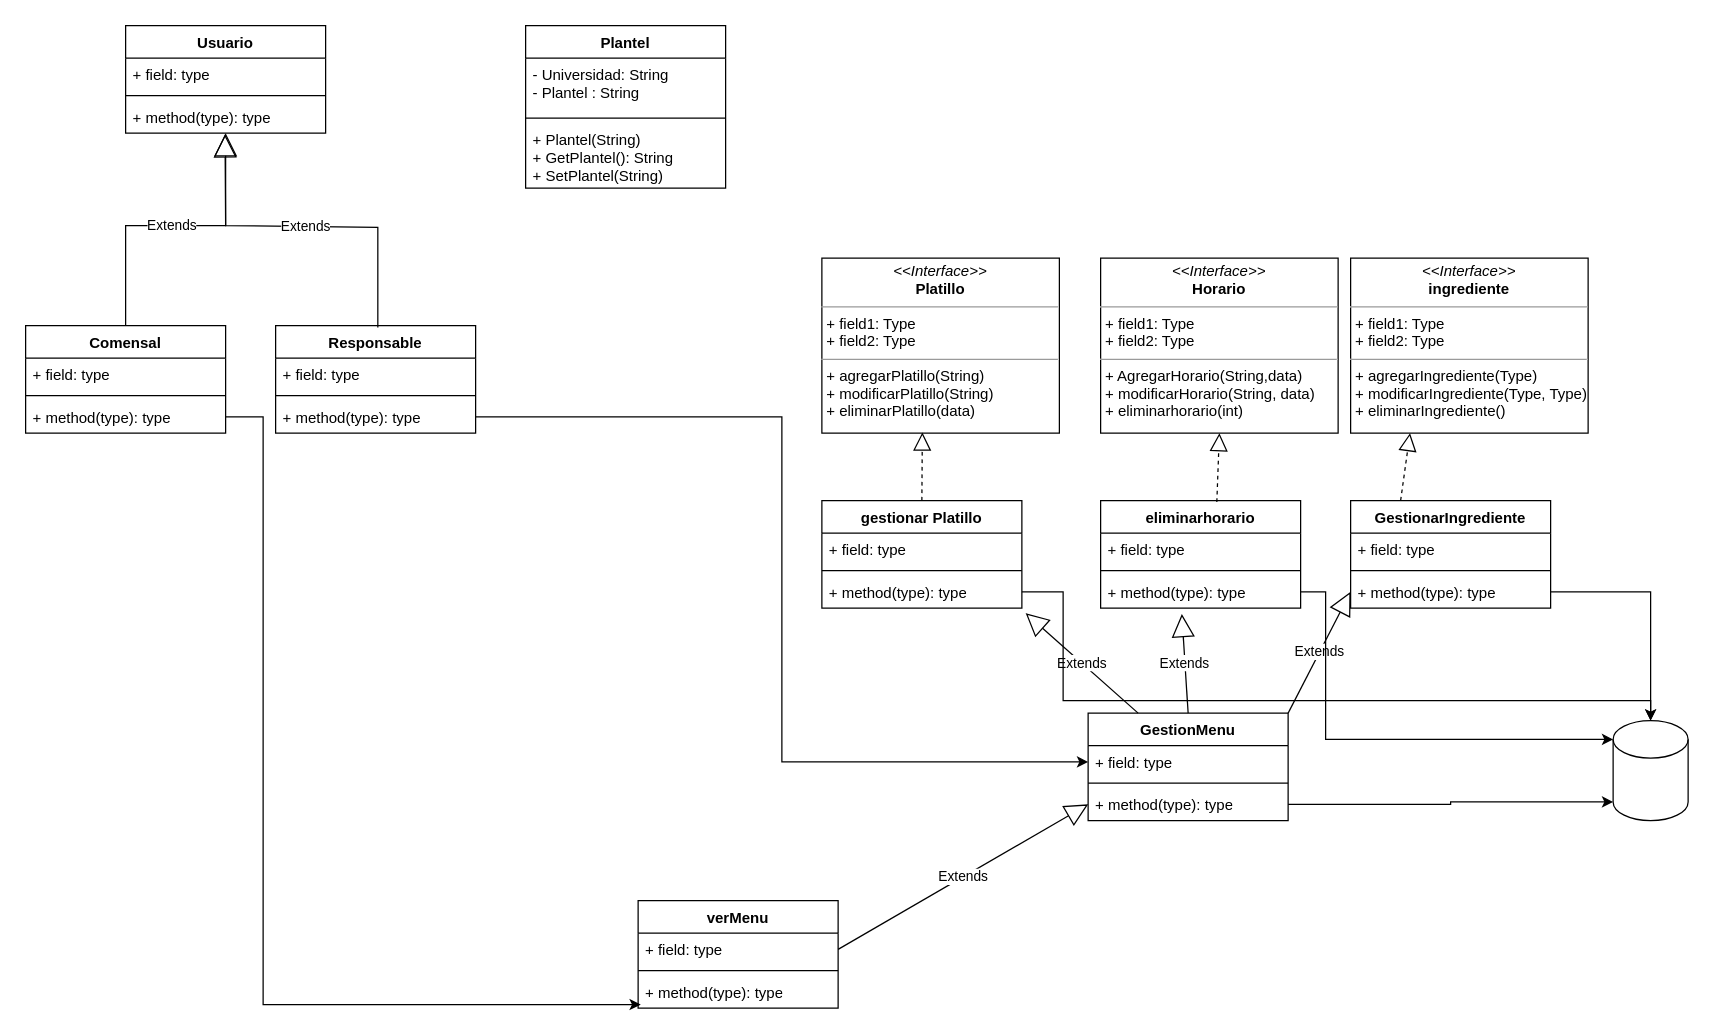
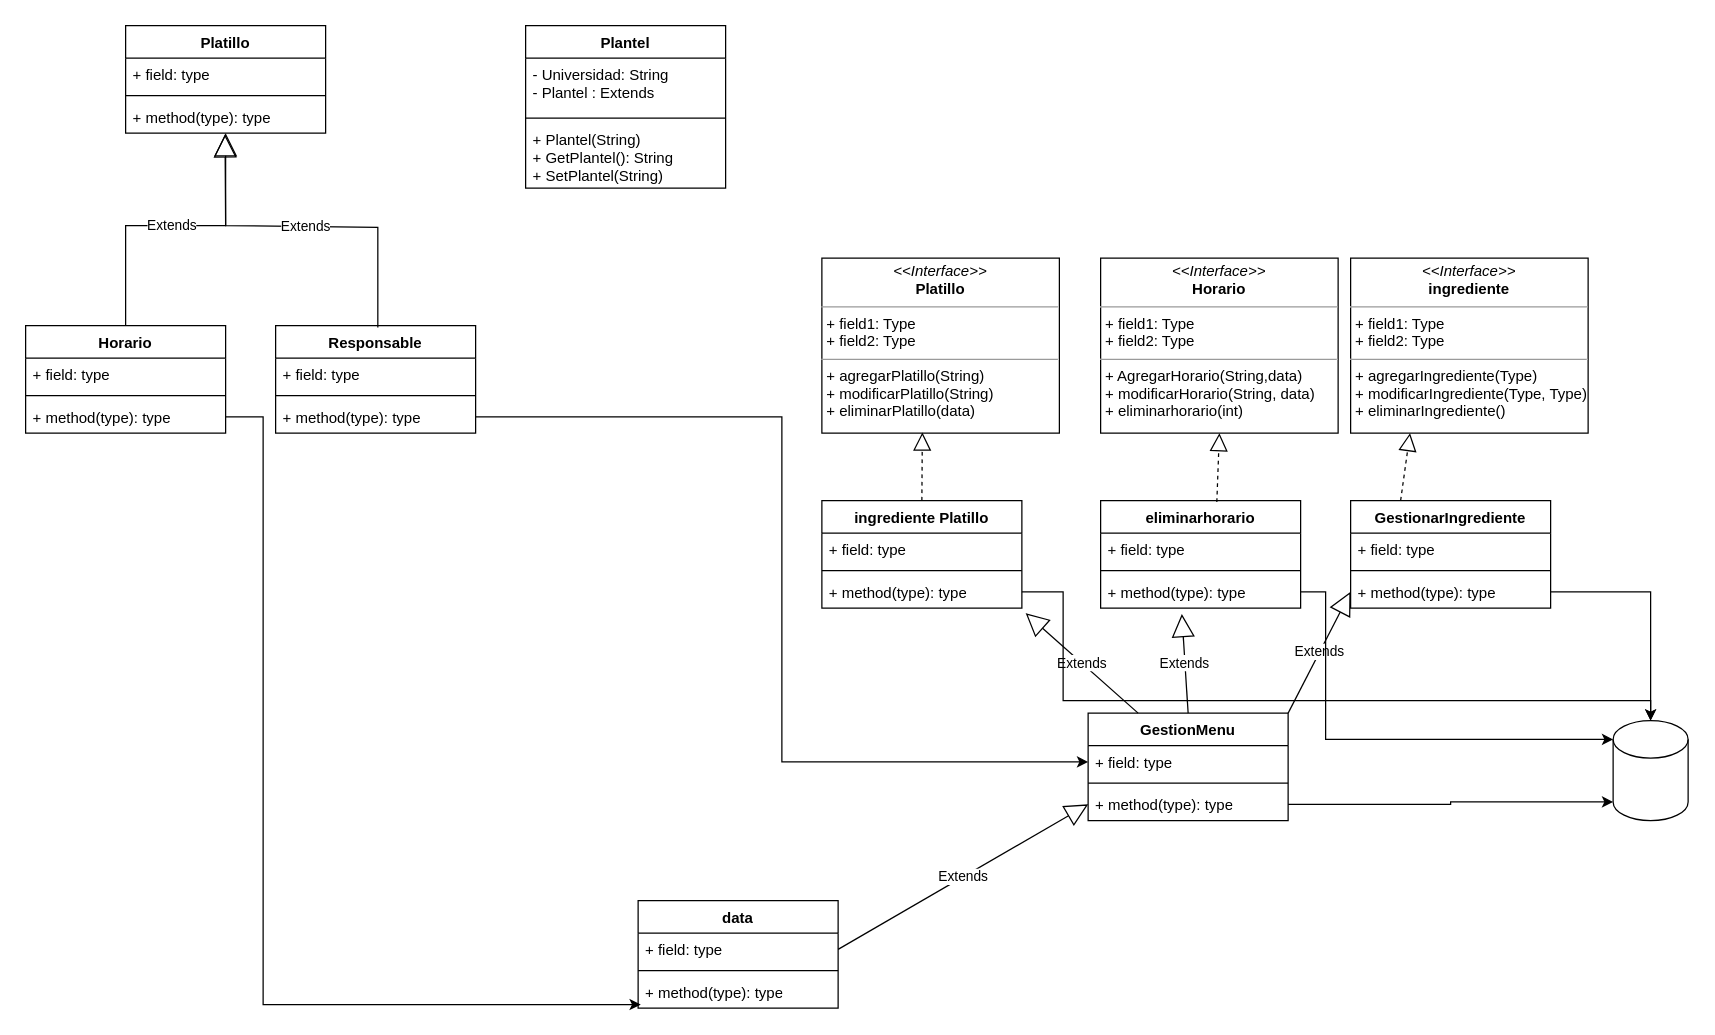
(226, 43) -> (226, 43)
(610, 85) -> (610, 85)
(126, 343) -> (126, 343)
(922, 518) -> (922, 518)
(738, 918) -> (738, 918)
